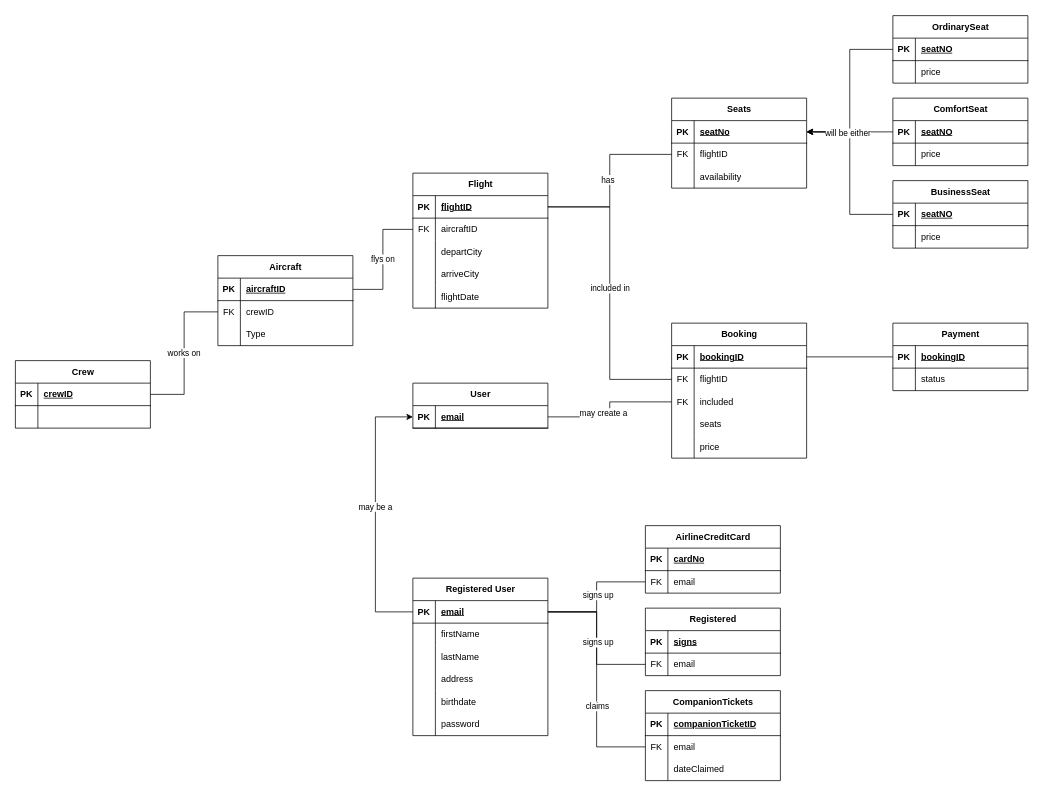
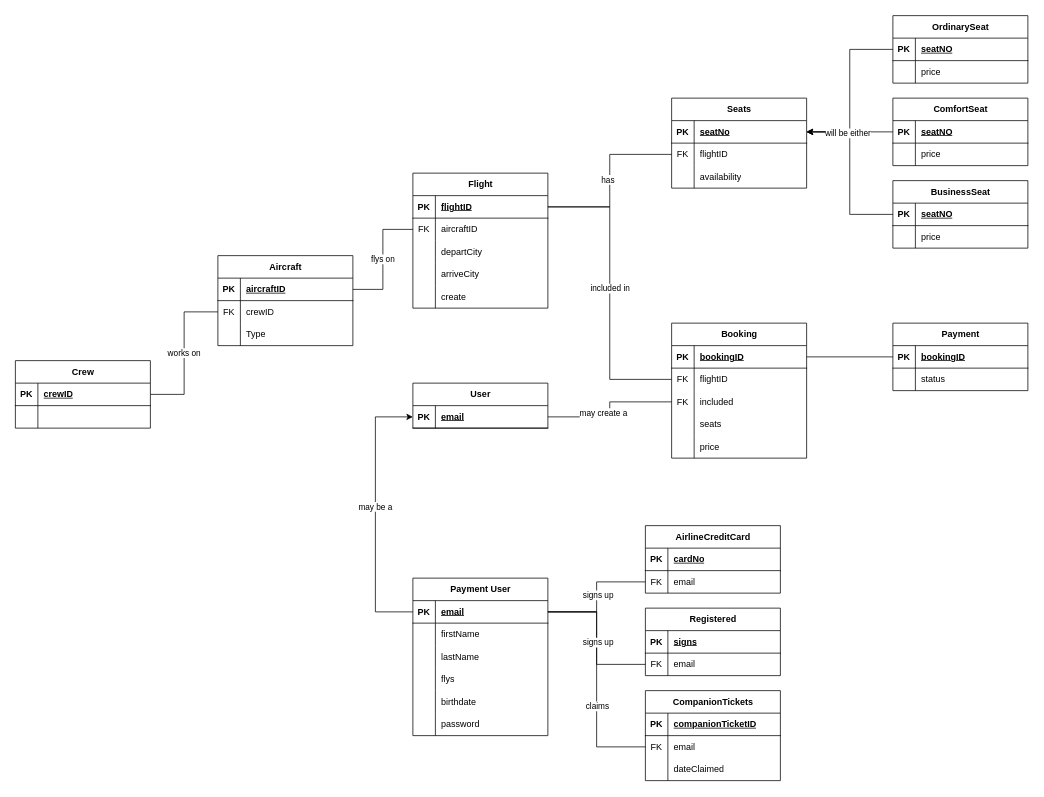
(464, 297) -> (456, 297)
(481, 589) -> (481, 589)
(459, 679) -> (450, 679)
